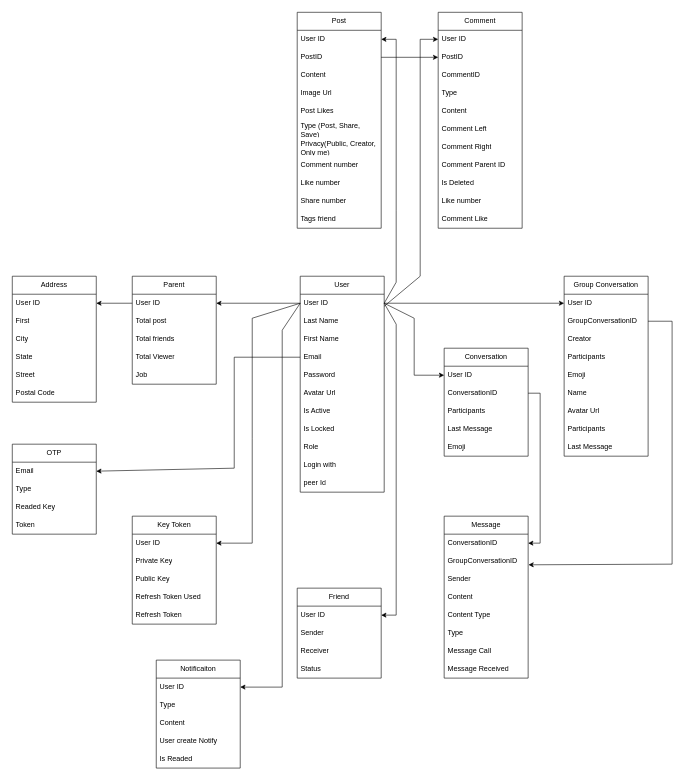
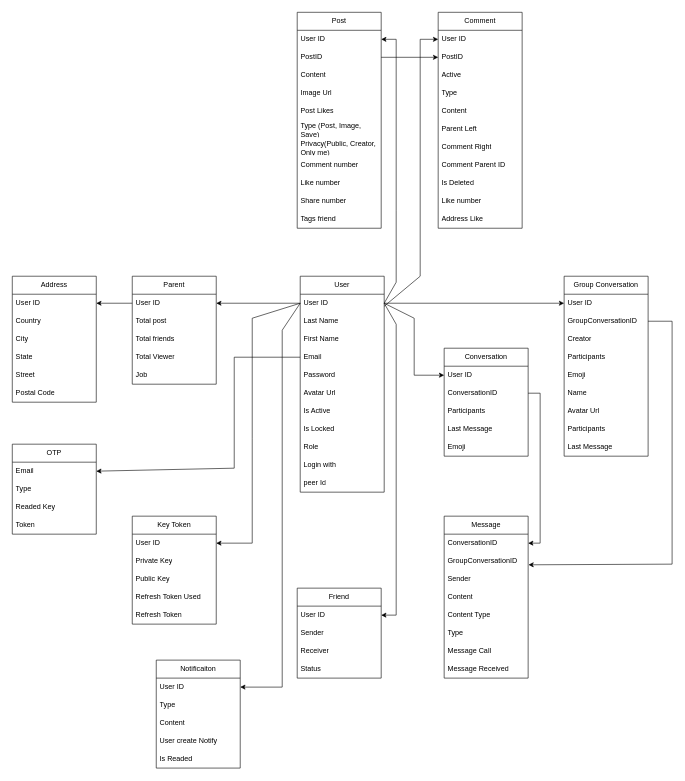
(460, 75) -> (453, 75)
(340, 129) -> (340, 129)
(465, 129) -> (463, 129)
(464, 219) -> (464, 219)
(25, 321) -> (30, 321)
